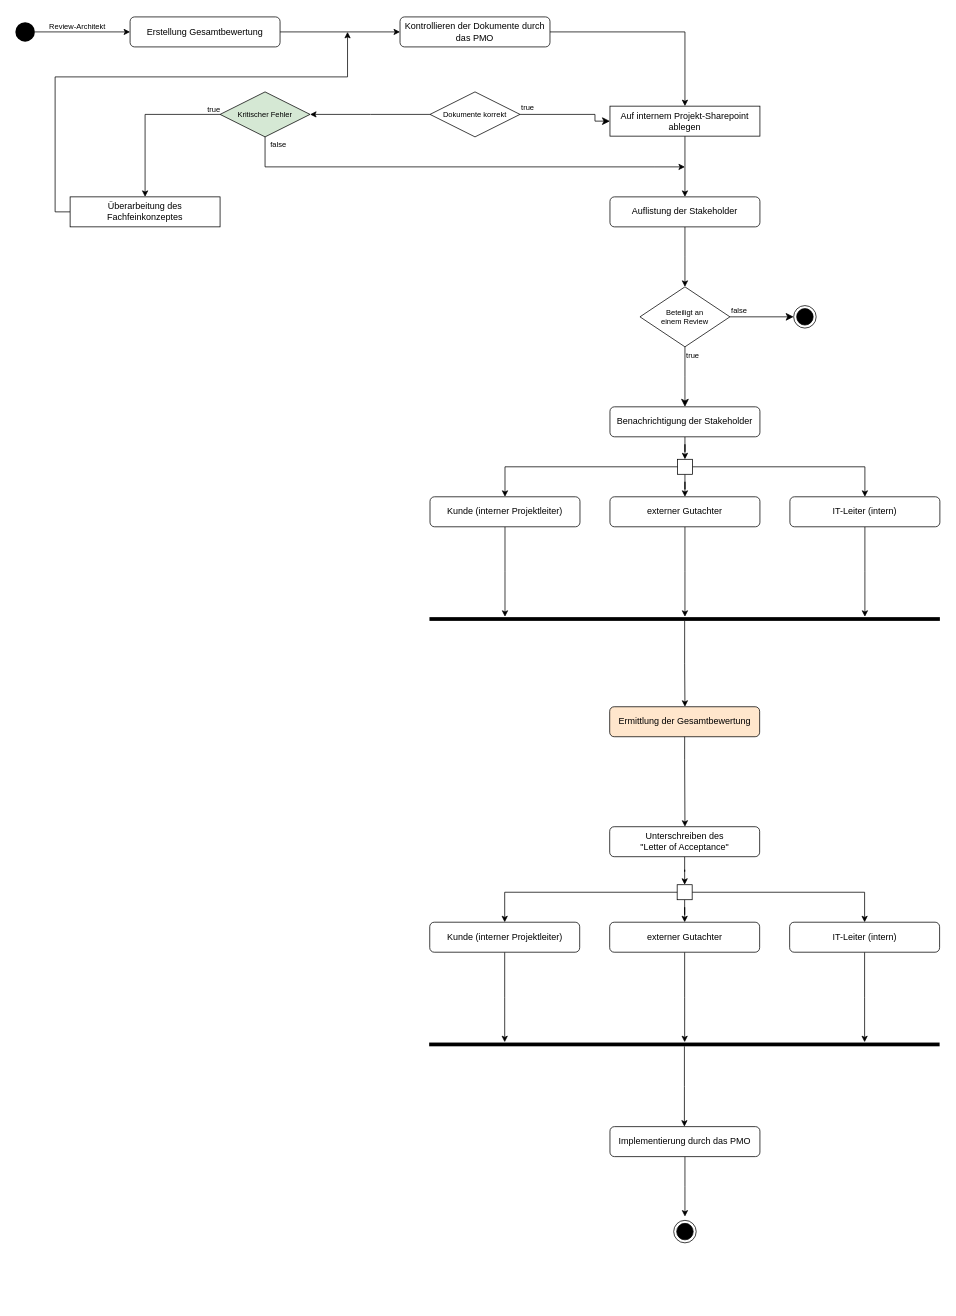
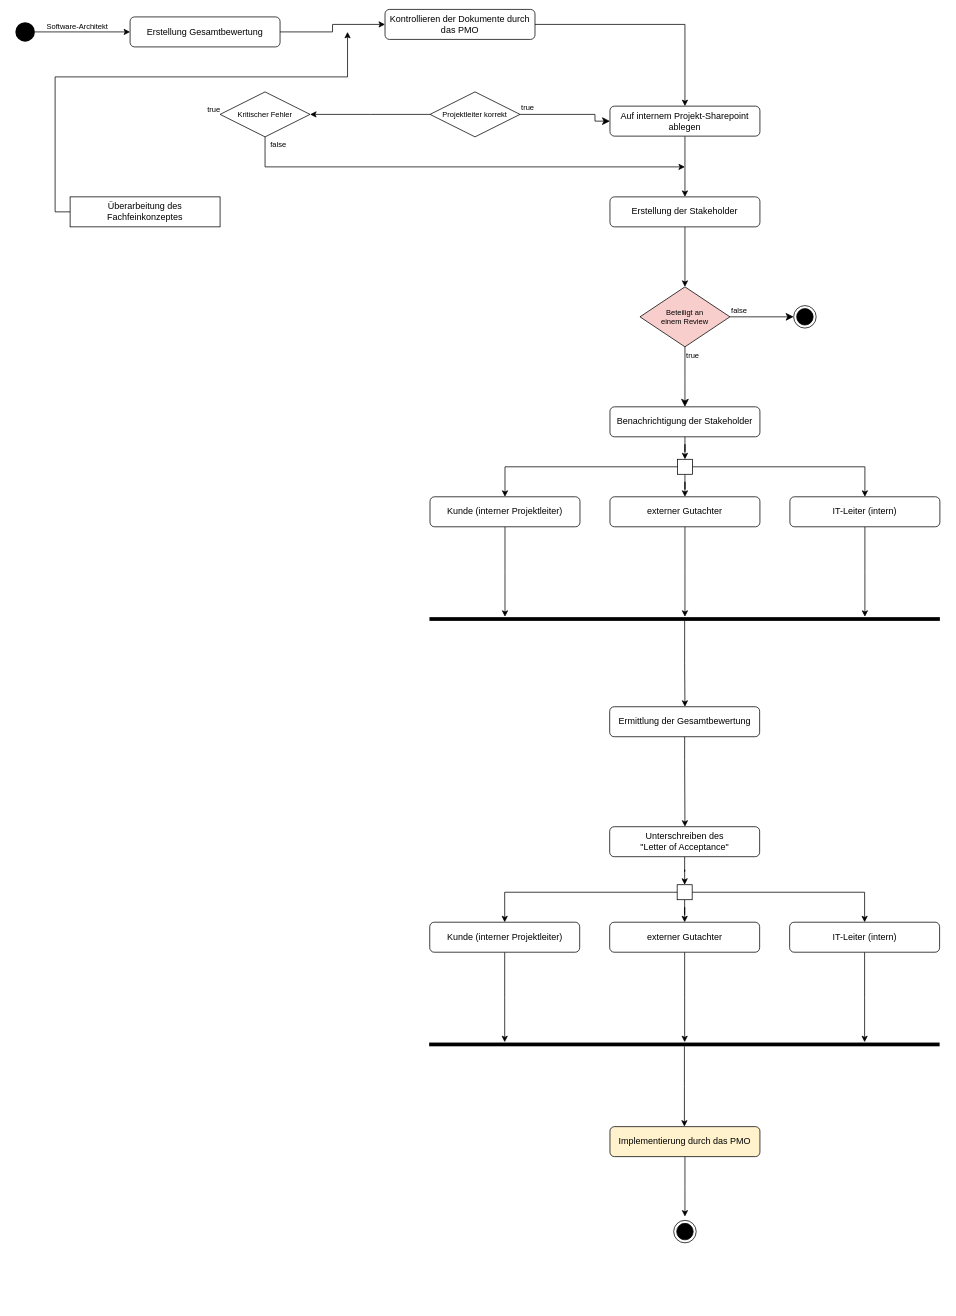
(78, 27) -> (78, 27)
(475, 32) -> (460, 24)
(182, 114) -> none
(265, 114) -> (265, 114)
(475, 114) -> (475, 114)
(685, 121) -> (685, 121)
(685, 212) -> (685, 212)
(685, 317) -> (685, 317)
(685, 722) -> (685, 722)
(685, 1142) -> (685, 1142)
